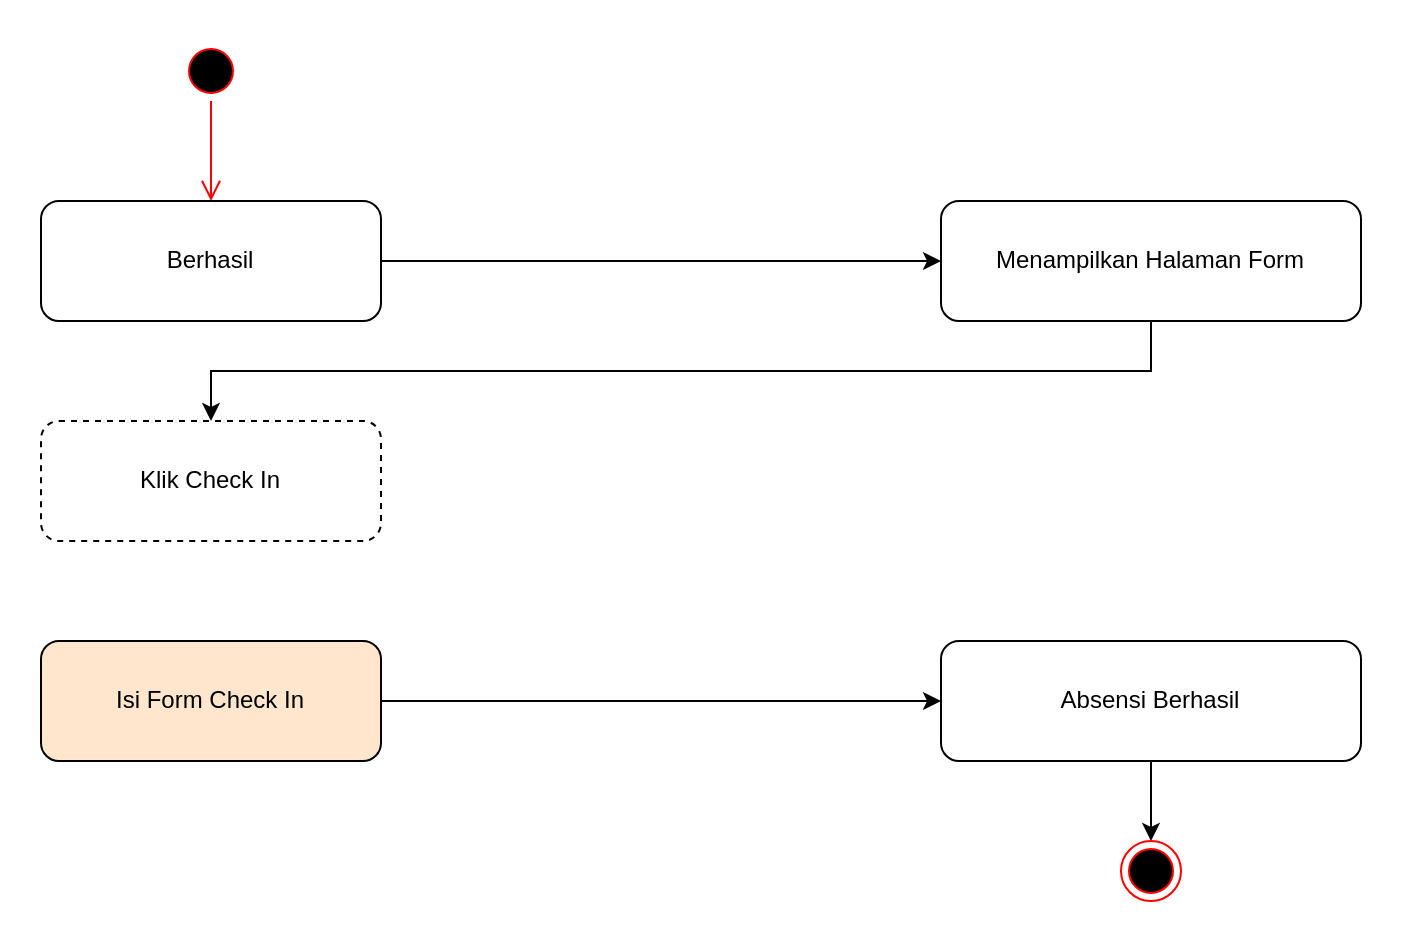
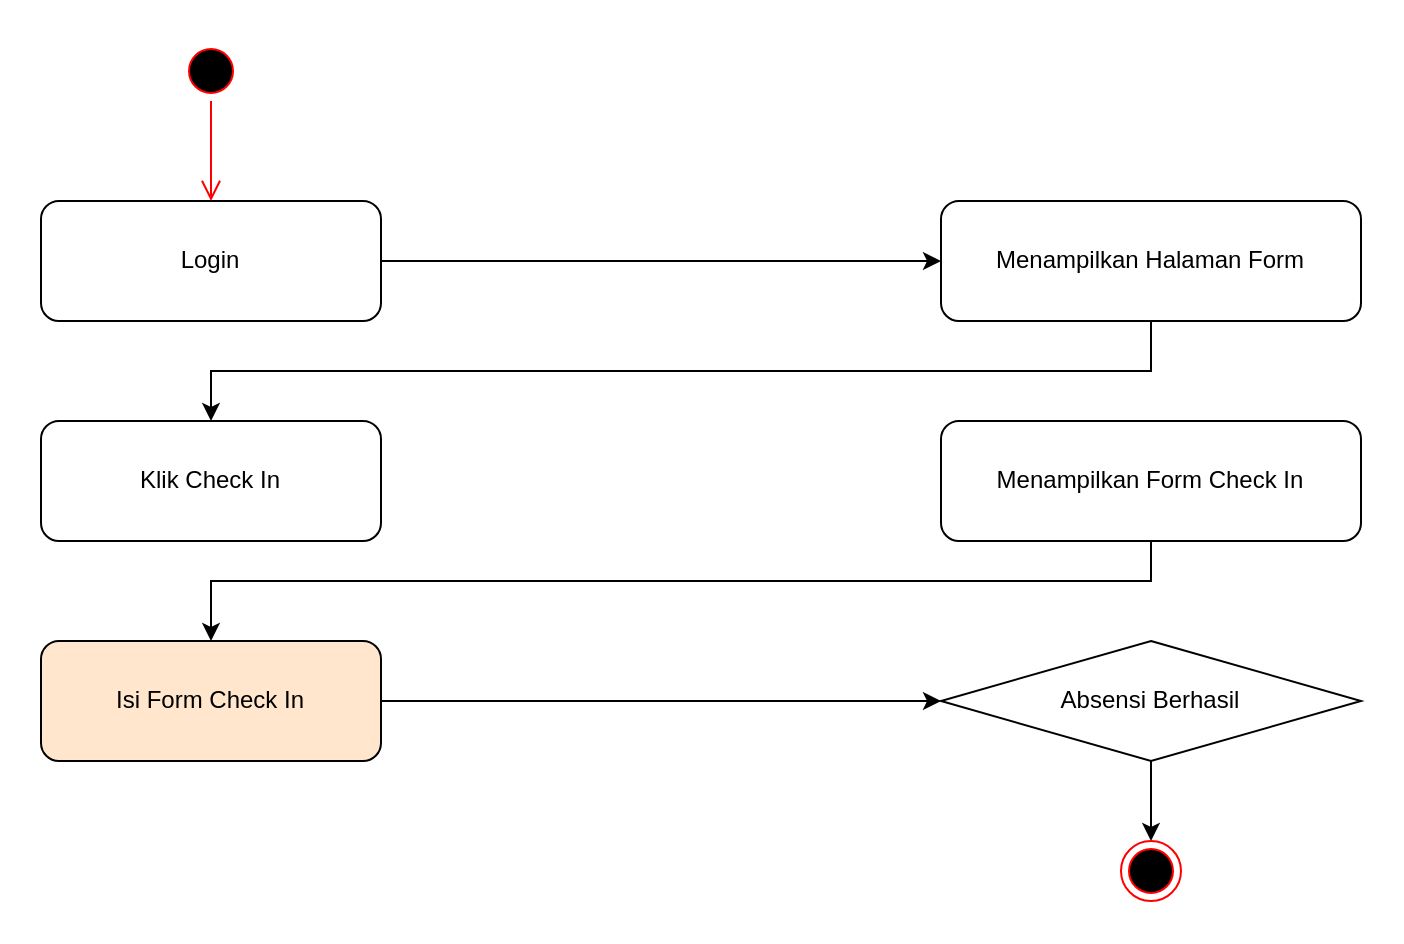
(211, 261) -> (211, 261)
(211, 481) -> (211, 481)
none -> (1151, 481)
none -> (678, 581)
(1151, 701) -> (1151, 701)
